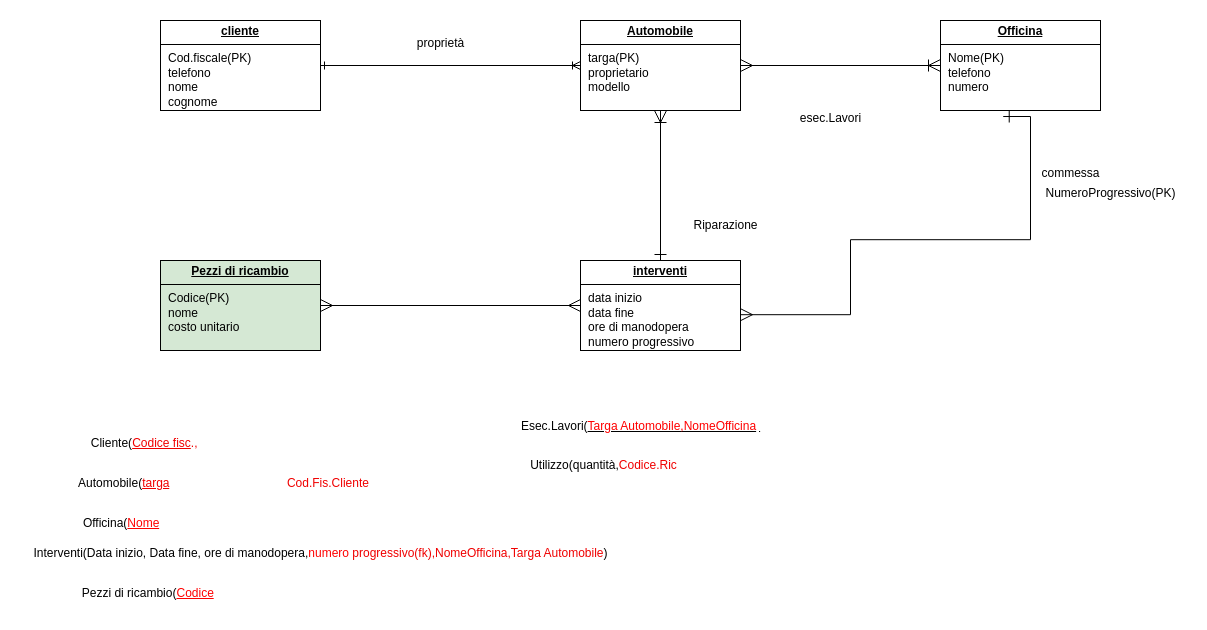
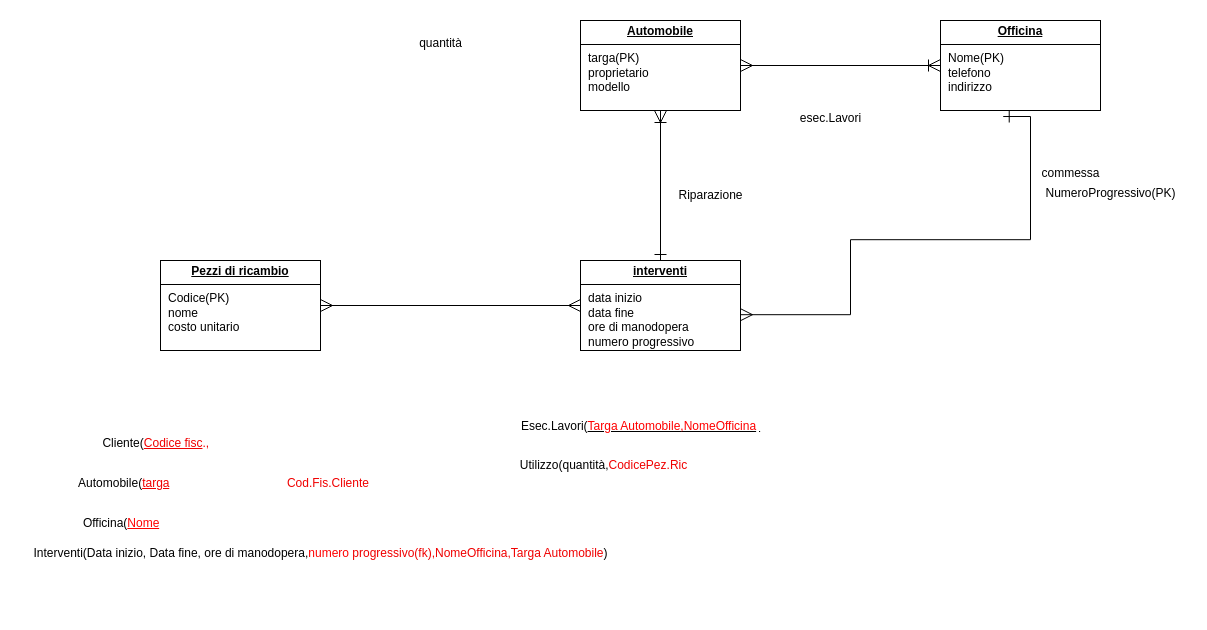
(441, 44) -> (441, 44)
(967, 49) -> (967, 49)
(241, 66) -> none
(451, 66) -> none
(726, 226) -> (711, 196)
(241, 306) -> (241, 306)
(211, 444) -> (211, 444)
(606, 466) -> (606, 466)
(206, 594) -> none
